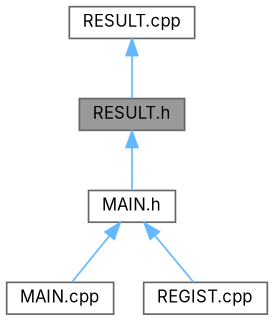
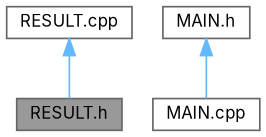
(132, 169) -> none
(206, 298) -> none
